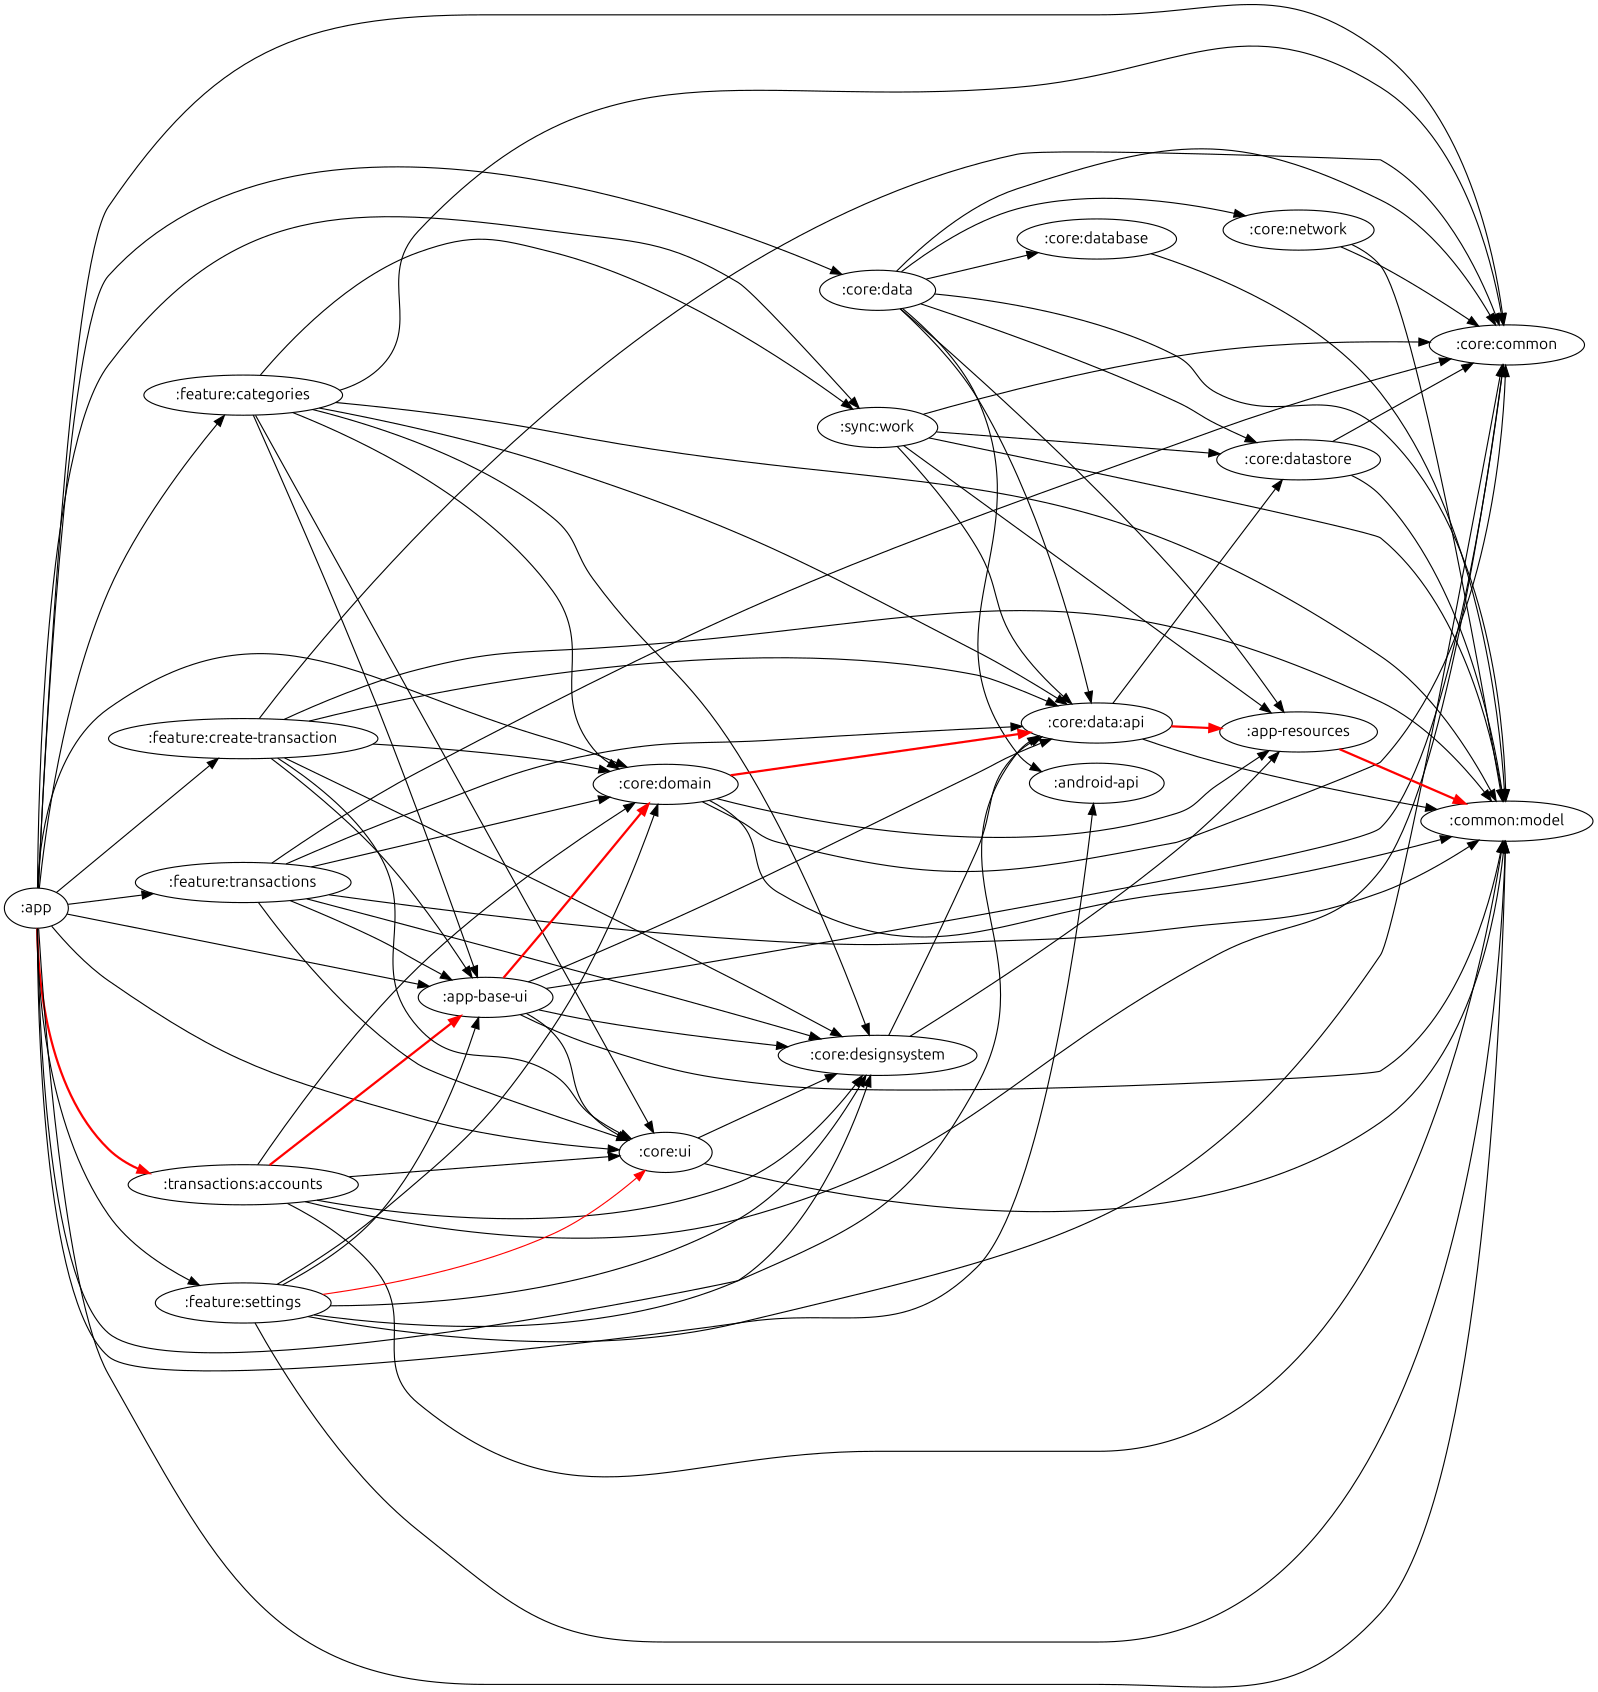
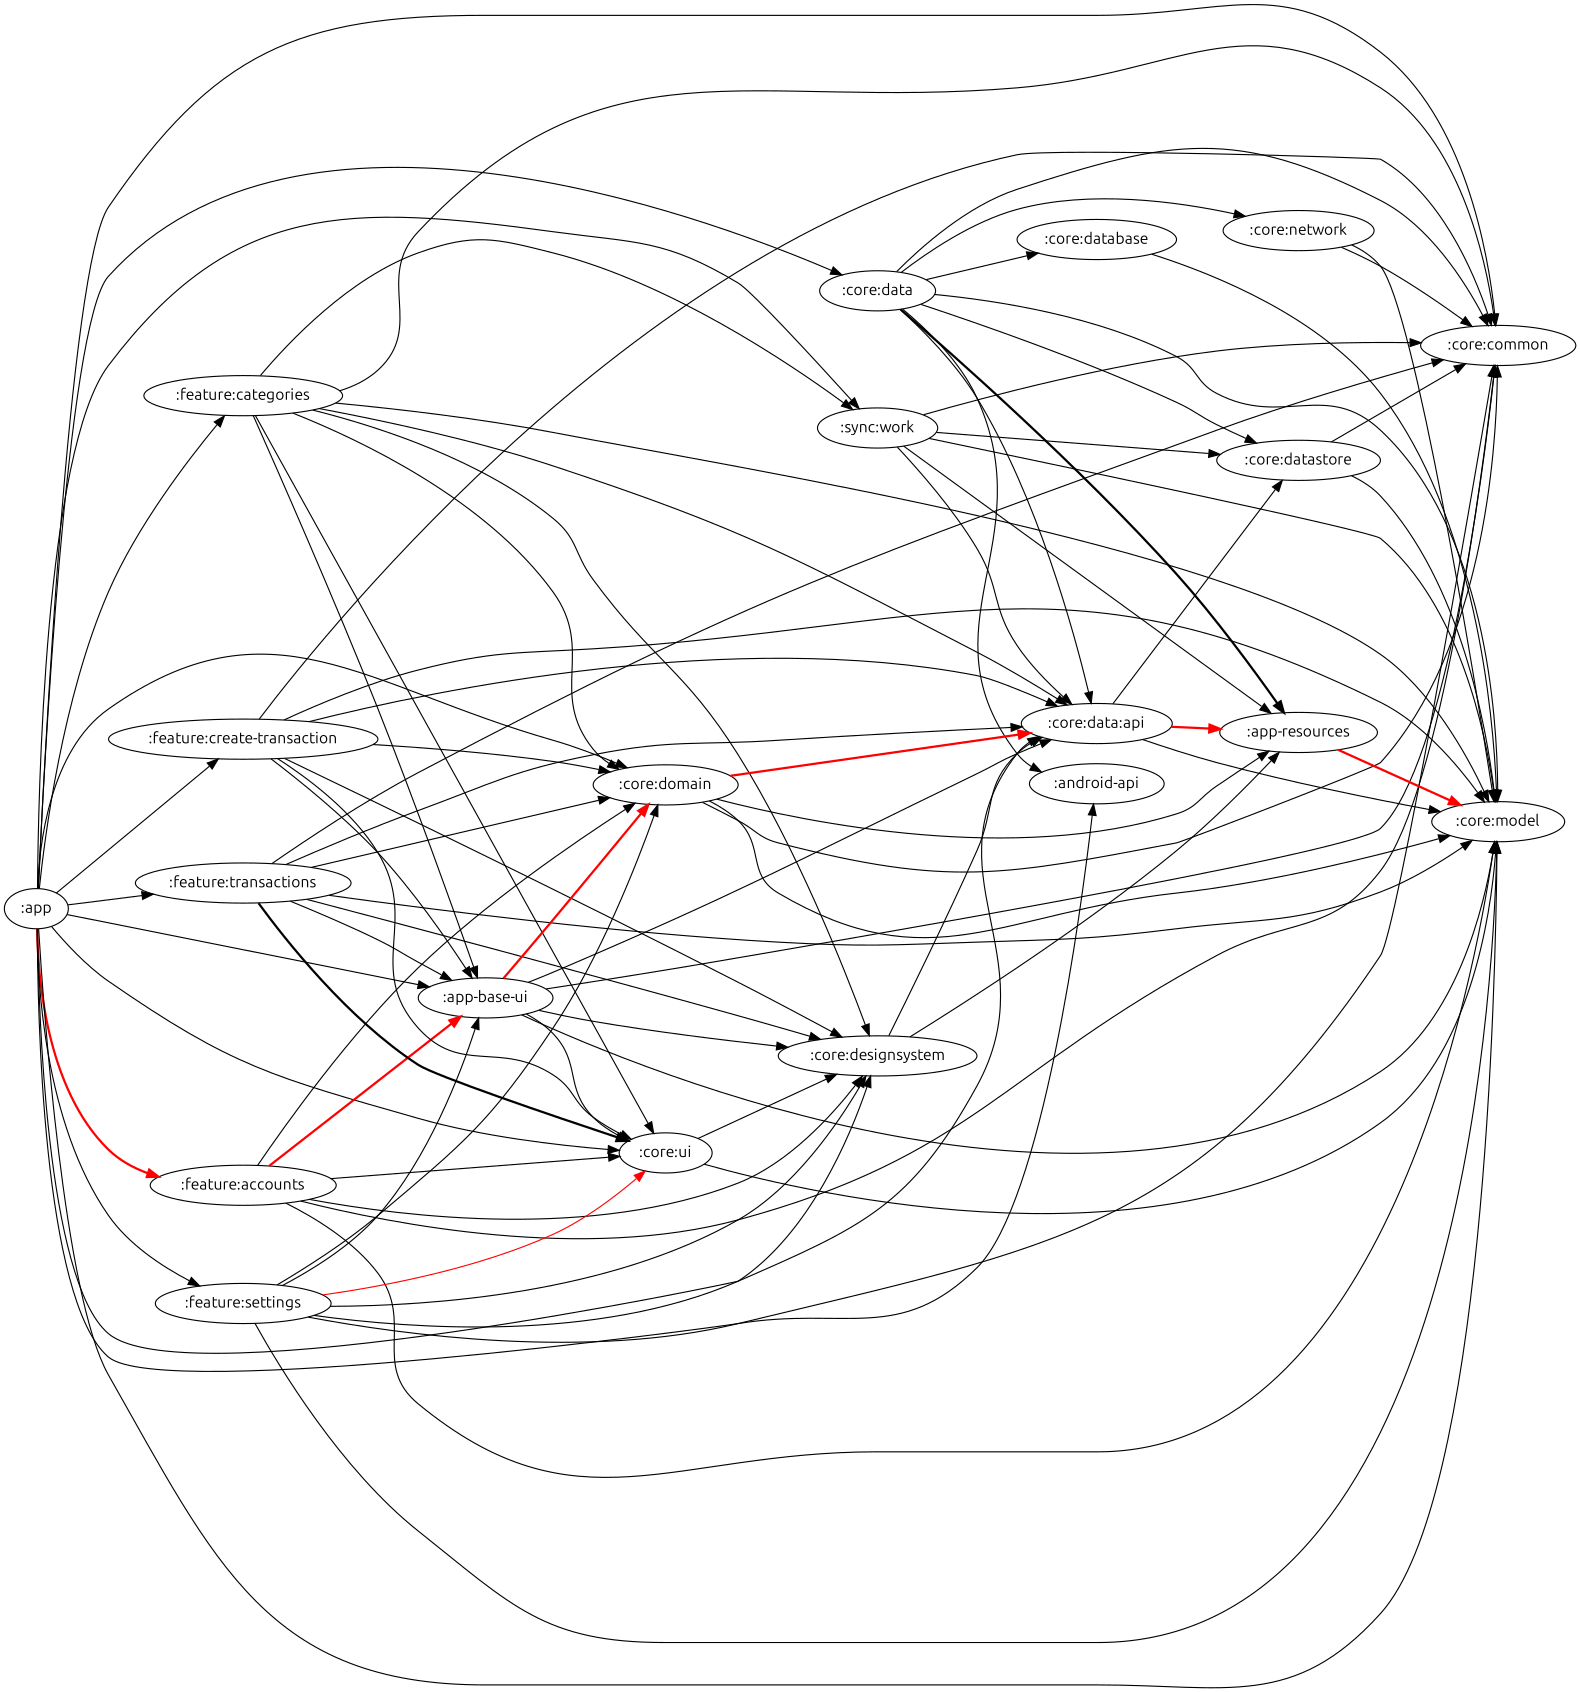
(1101, 494) -> (1101, 495)
(1507, 821) -> (1498, 822)
(421, 1066) -> (421, 1066)
(243, 1185) -> (243, 1185)
